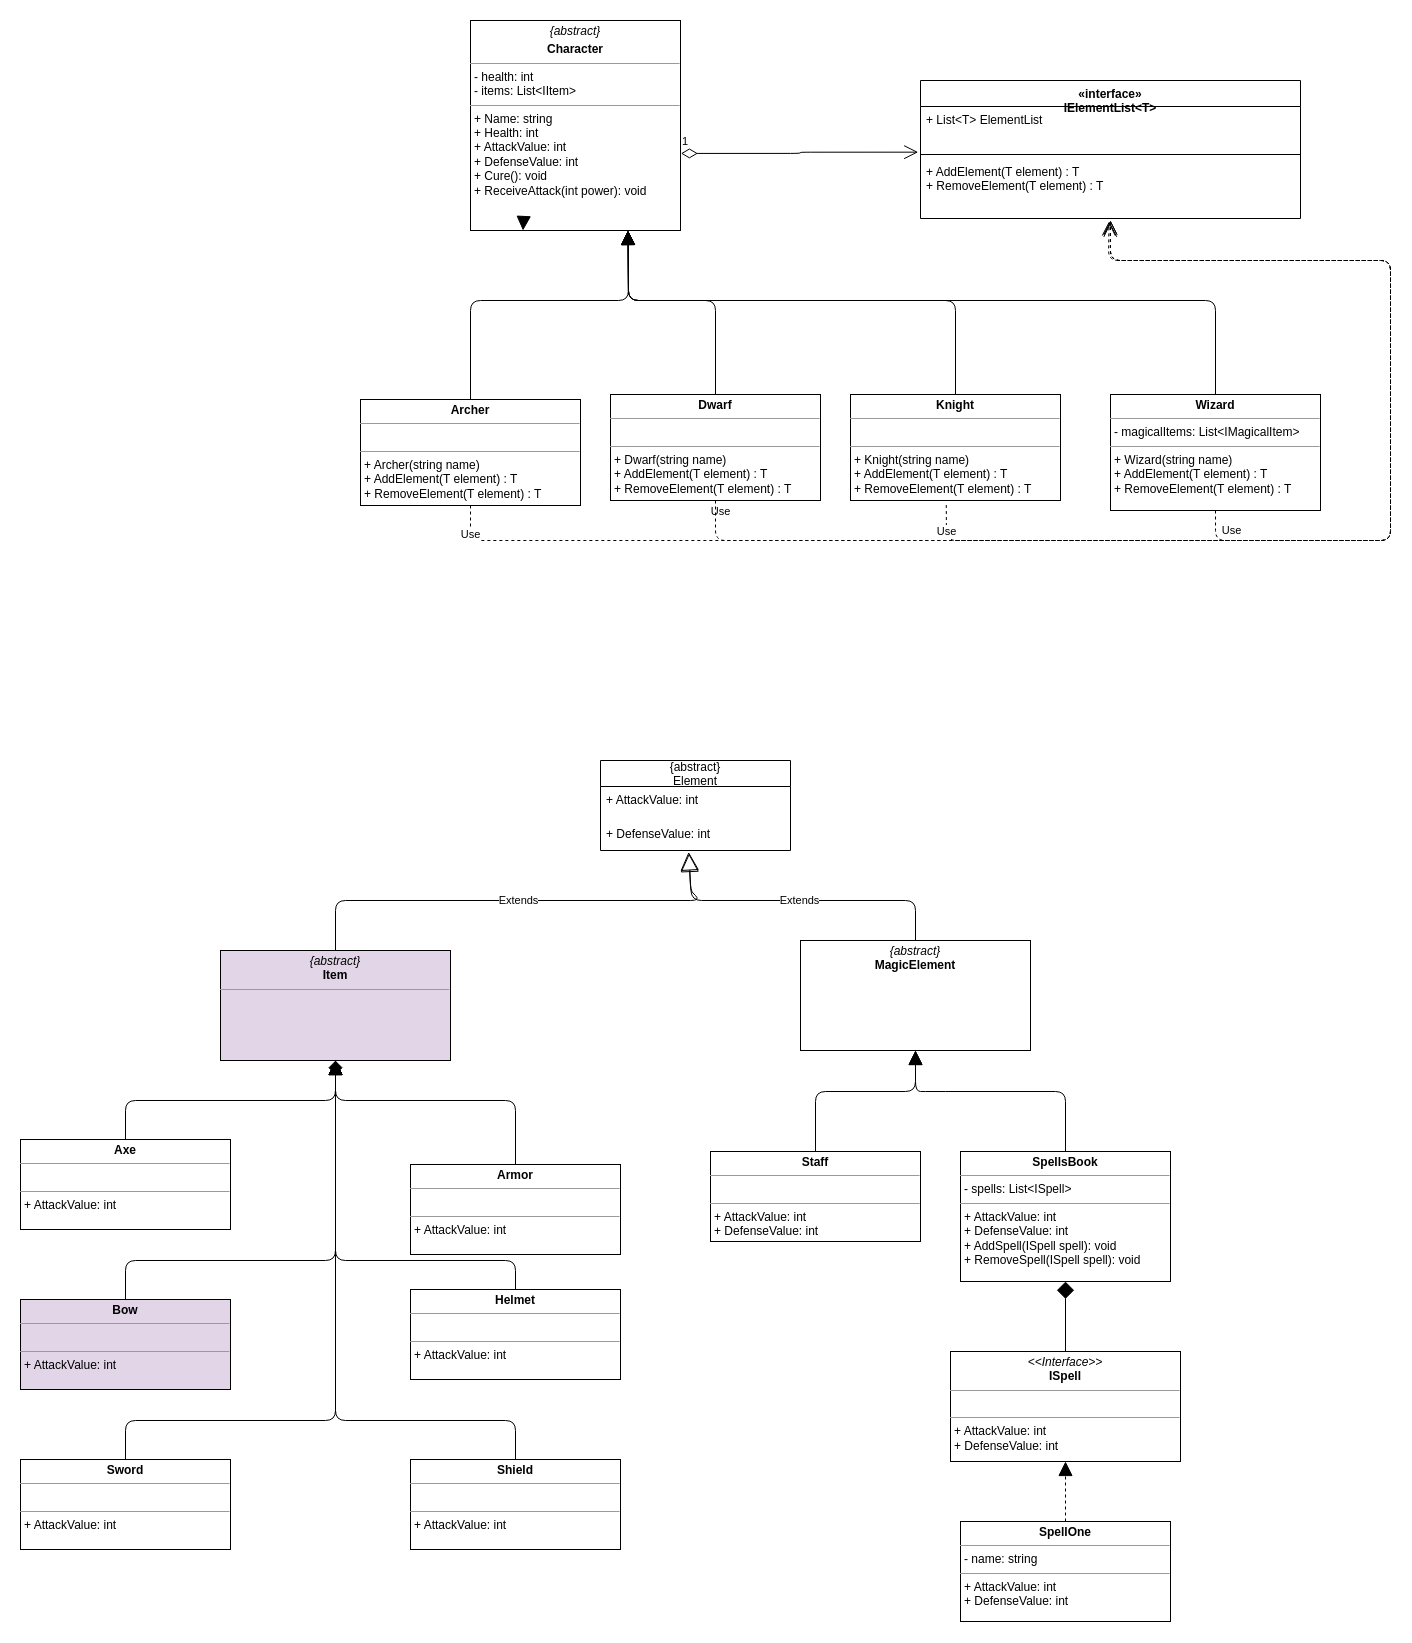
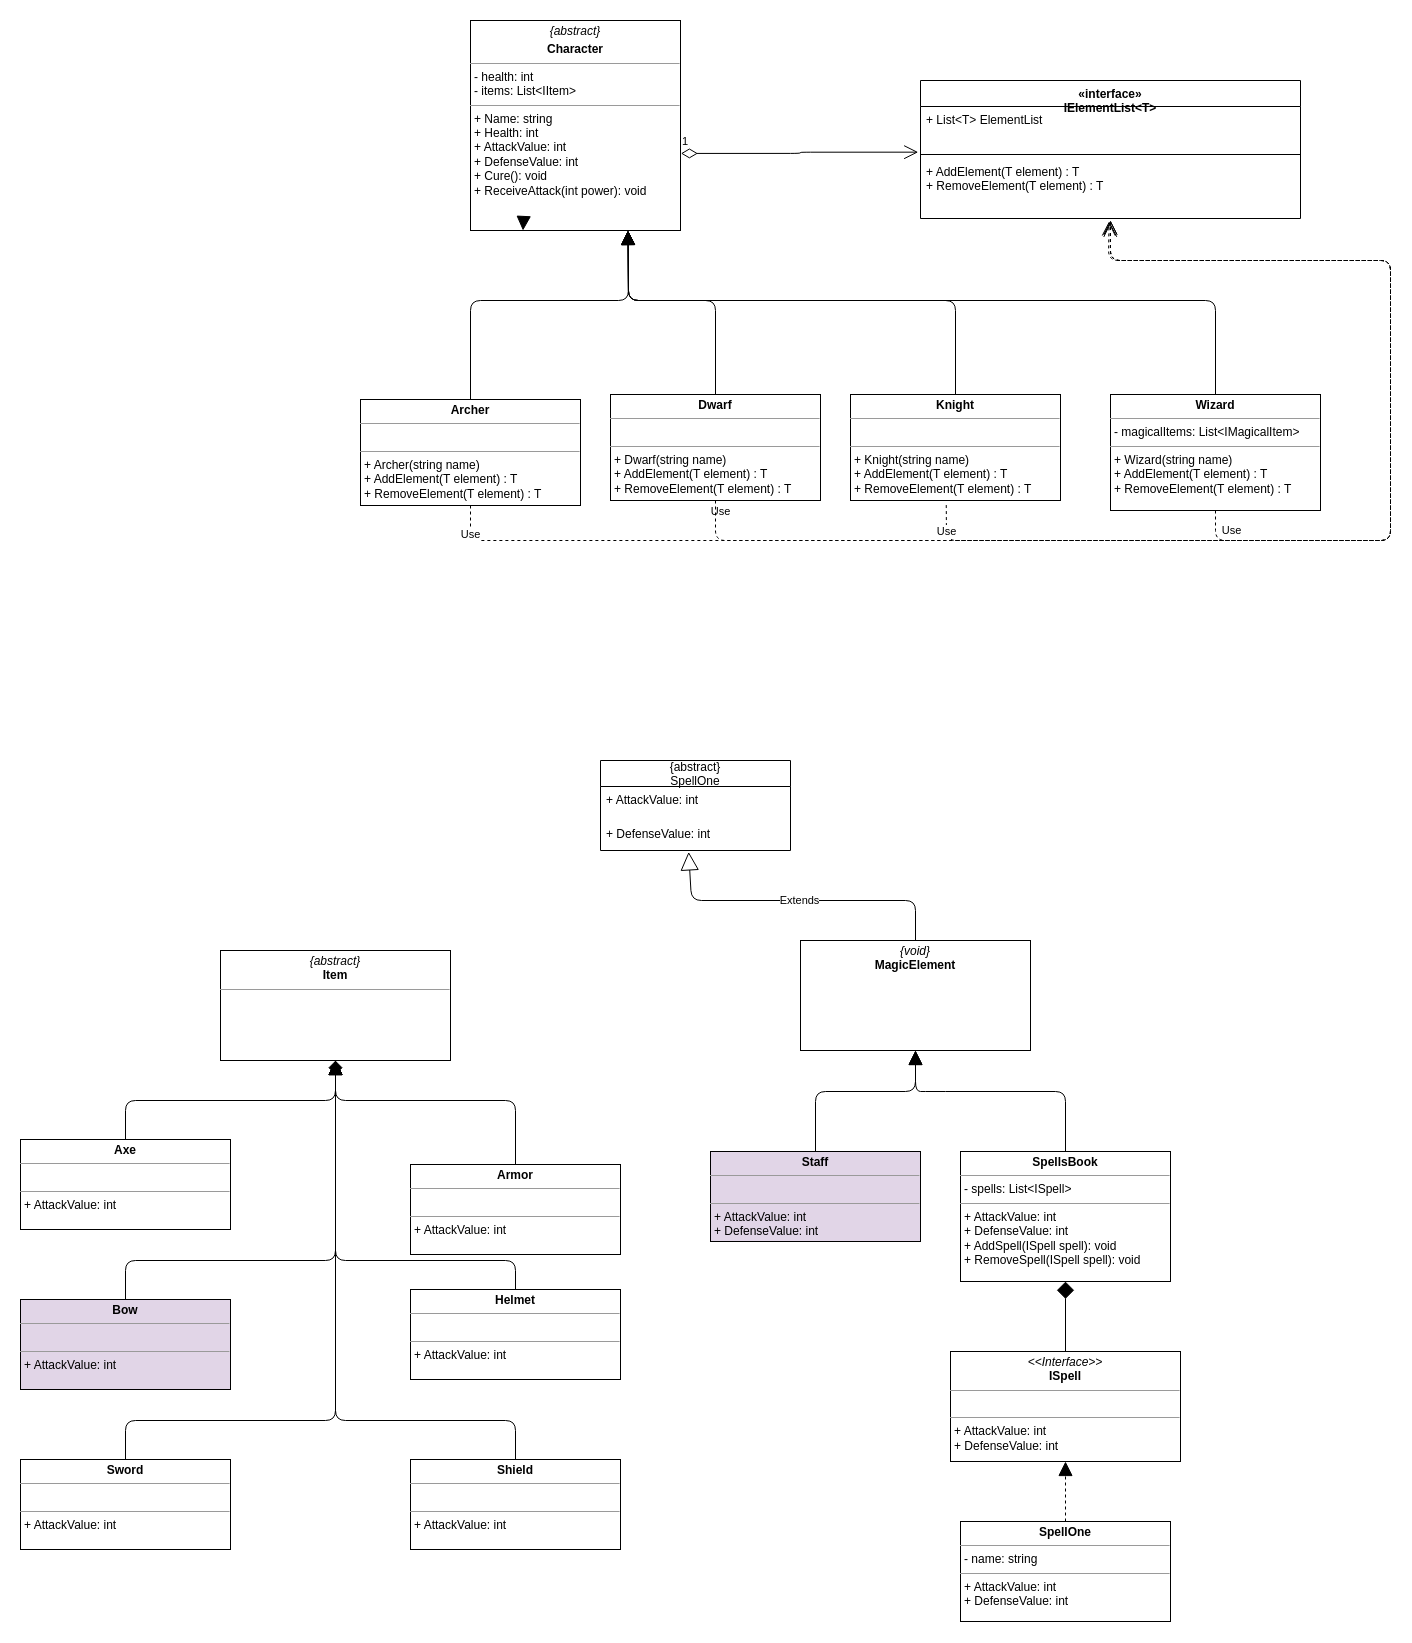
(695, 767) -> (695, 767)
(501, 901) -> none
(838, 955) -> (838, 955)
(336, 1006) -> (336, 1006)
(816, 1197) -> (816, 1197)
